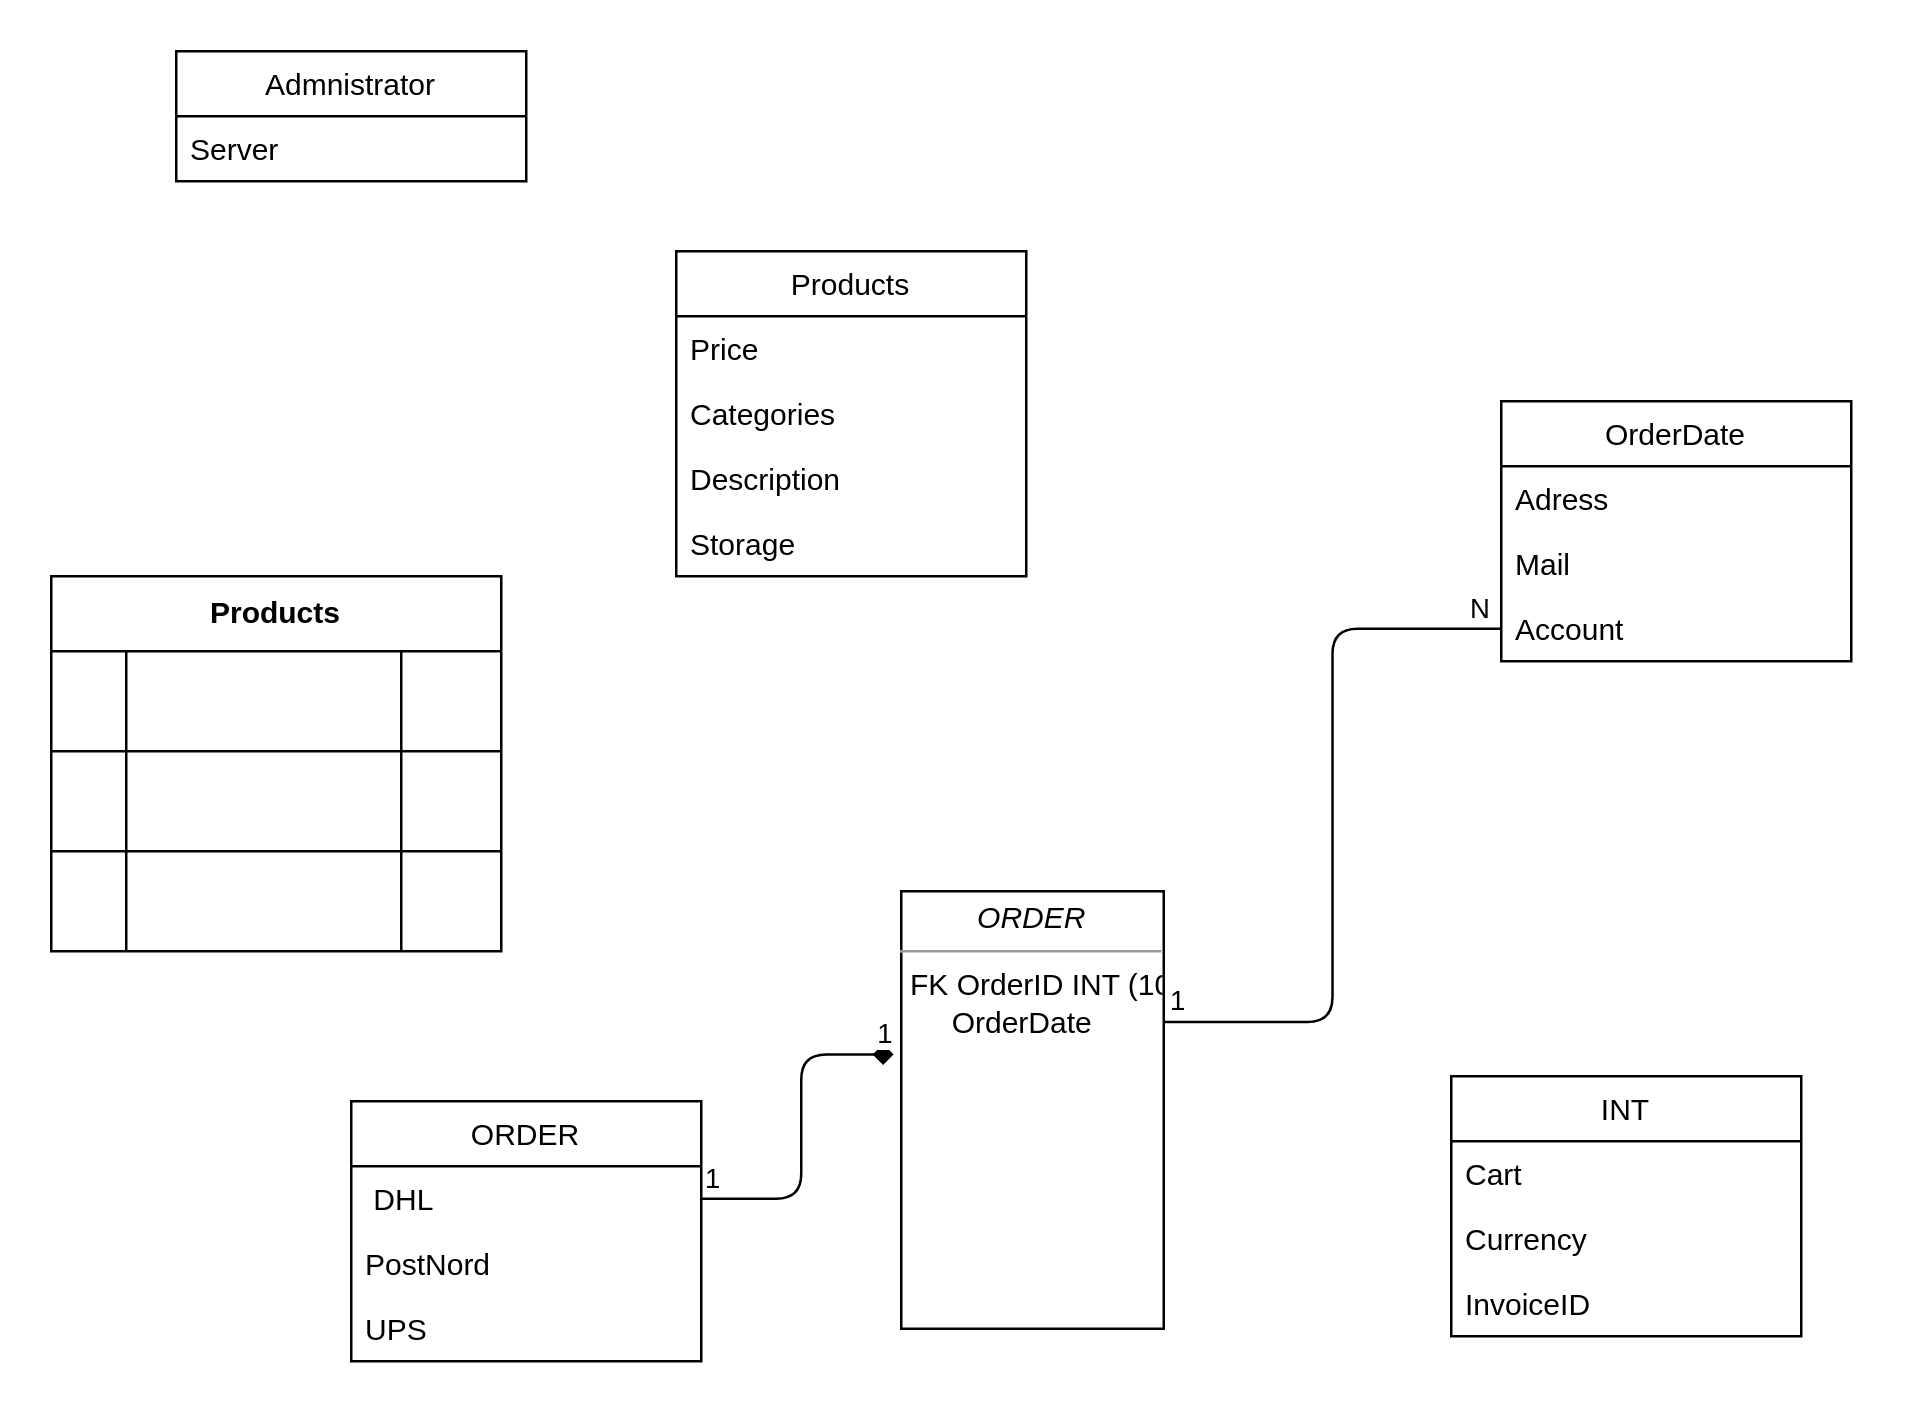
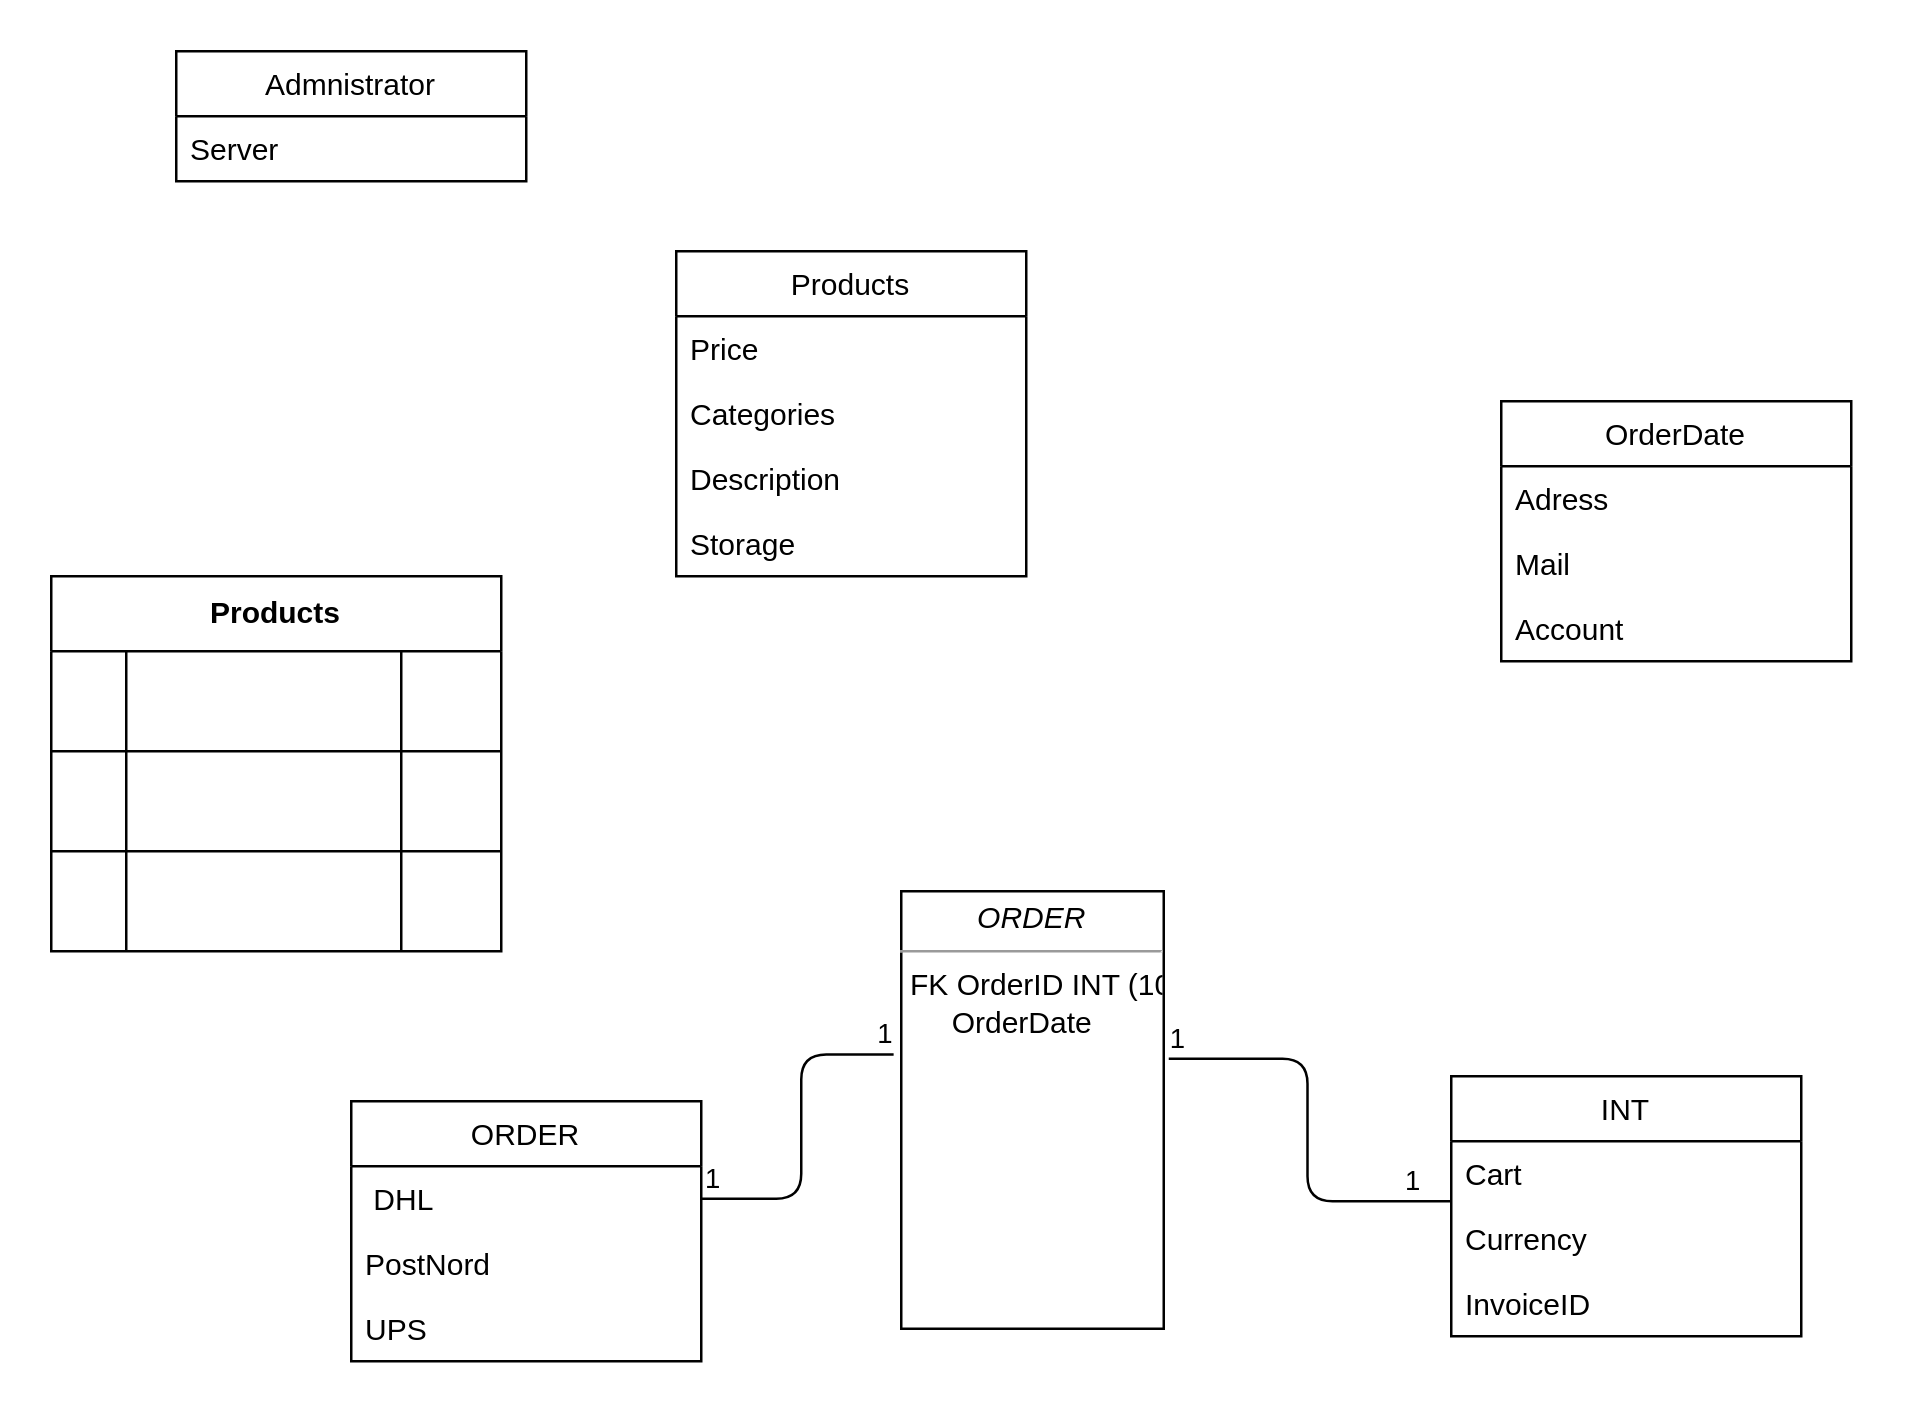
(1333, 825) -> none
(873, 1054) -> (883, 1054)
none -> (1308, 1133)
